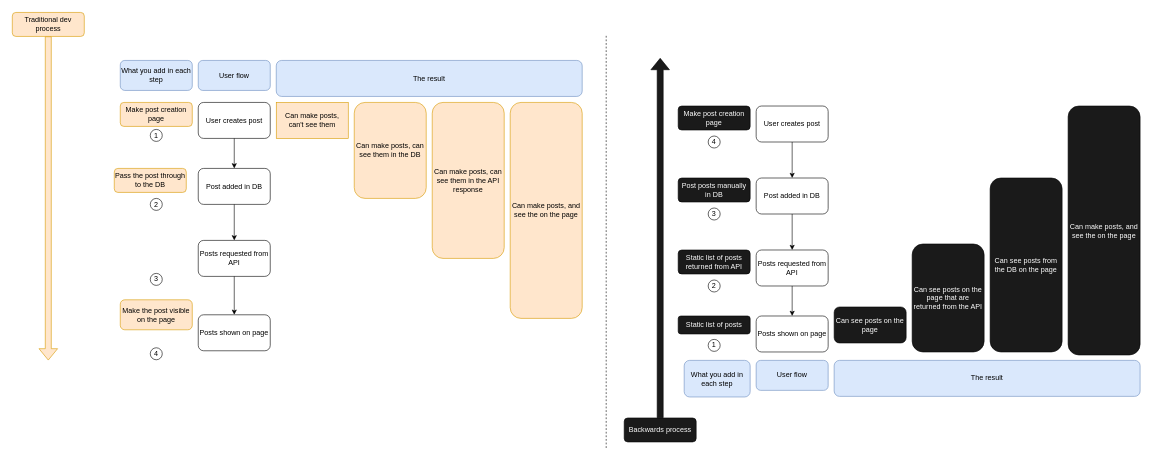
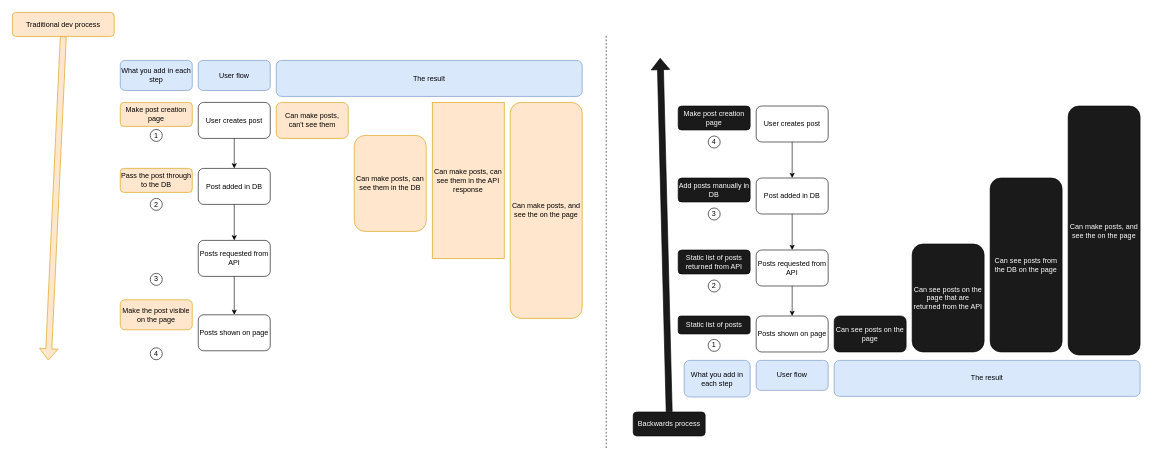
(48, 24) -> (63, 24)
(312, 120) -> (312, 120)
(390, 150) -> (390, 183)
(150, 180) -> (156, 180)
(468, 180) -> (468, 180)
(714, 190) -> (714, 190)
(870, 325) -> (870, 334)
(660, 430) -> (669, 424)
